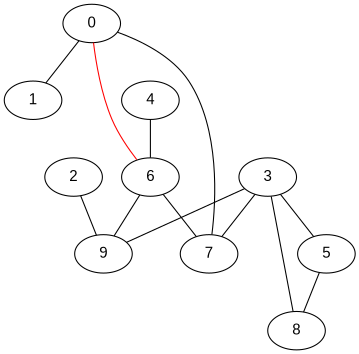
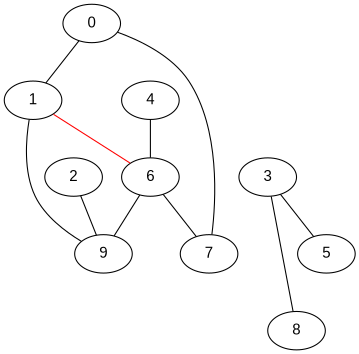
(107, 105) -> (92, 139)
(188, 214) -> (33, 190)
(238, 215) -> none
(311, 292) -> none
